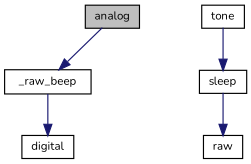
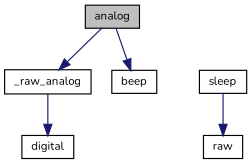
(223, 17) -> none
(48, 82) -> (48, 82)
none -> (134, 82)
